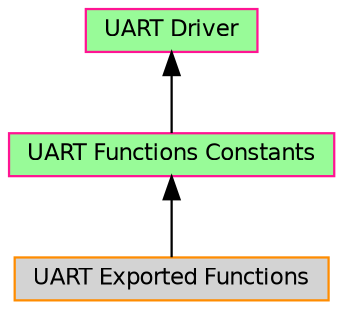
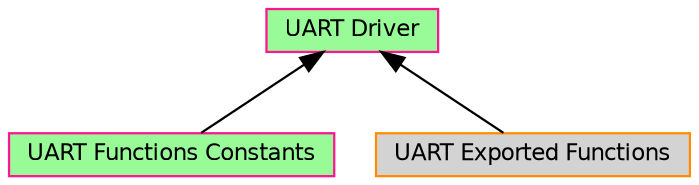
(172, 228) -> (452, 99)
